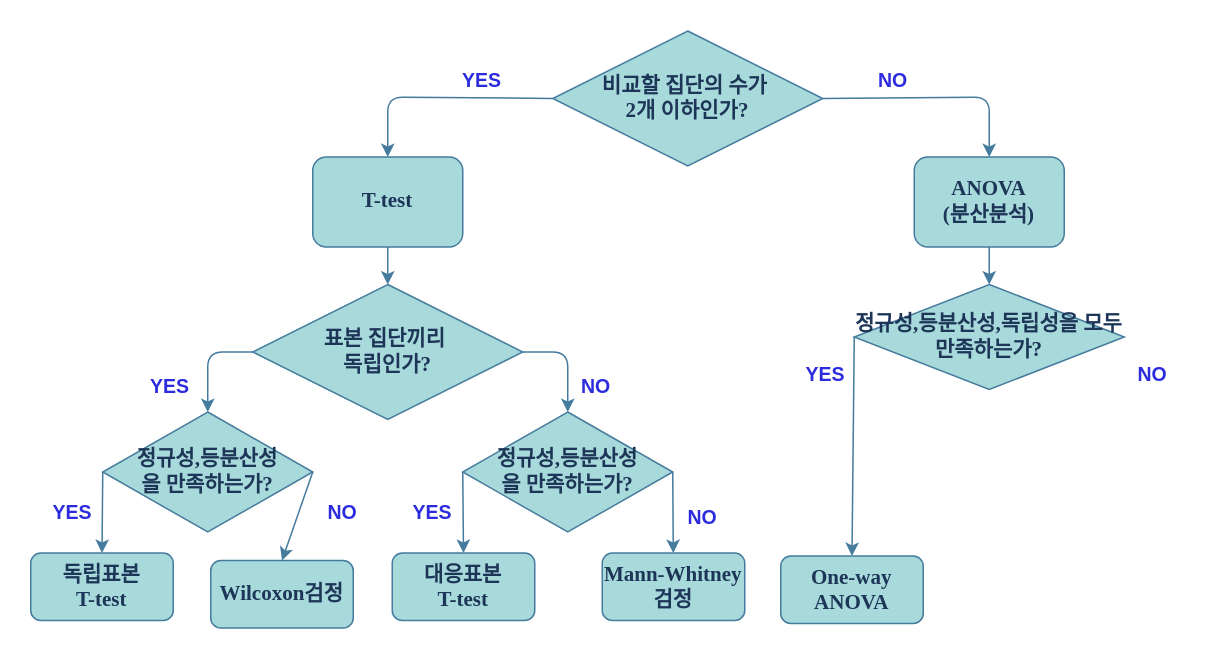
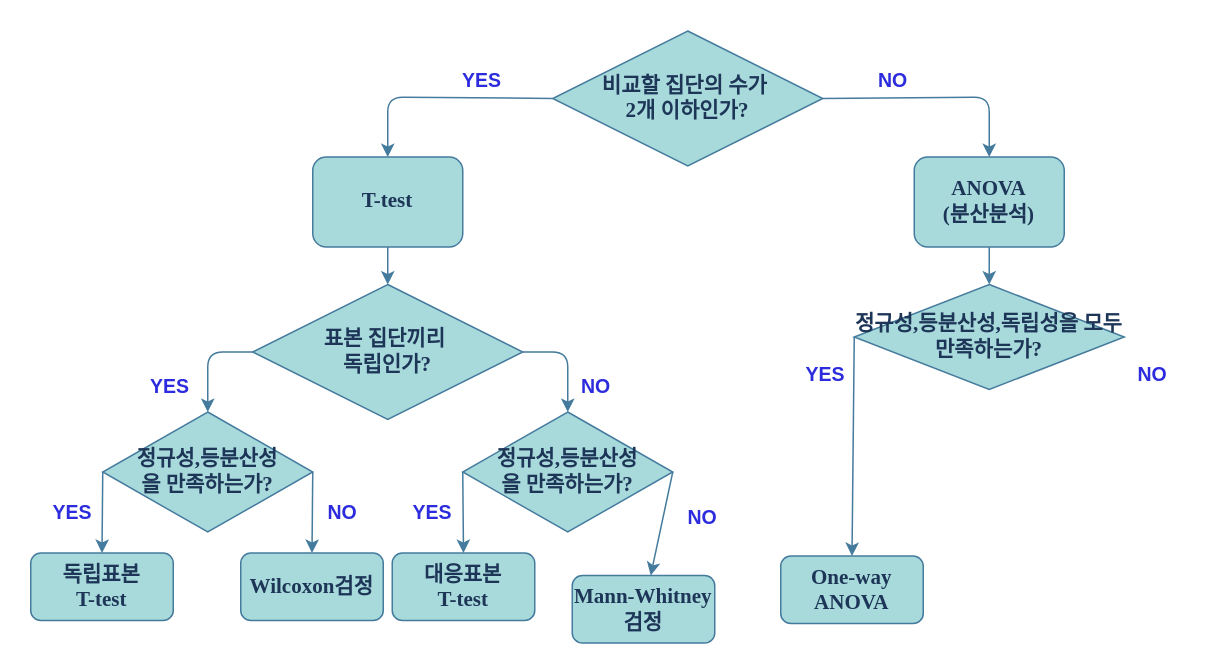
(674, 587) -> (644, 609)
(282, 594) -> (312, 587)
